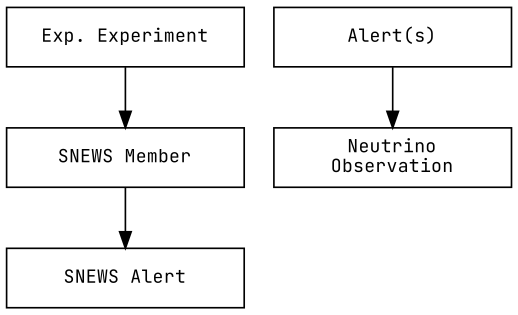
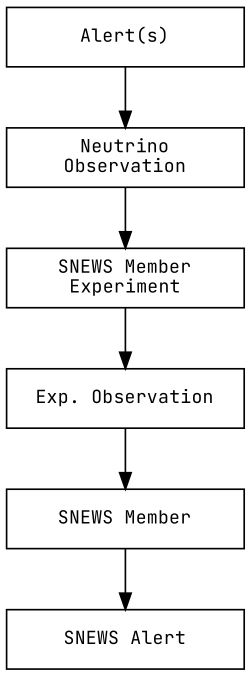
(125, 37) -> (125, 398)
none -> (125, 278)
